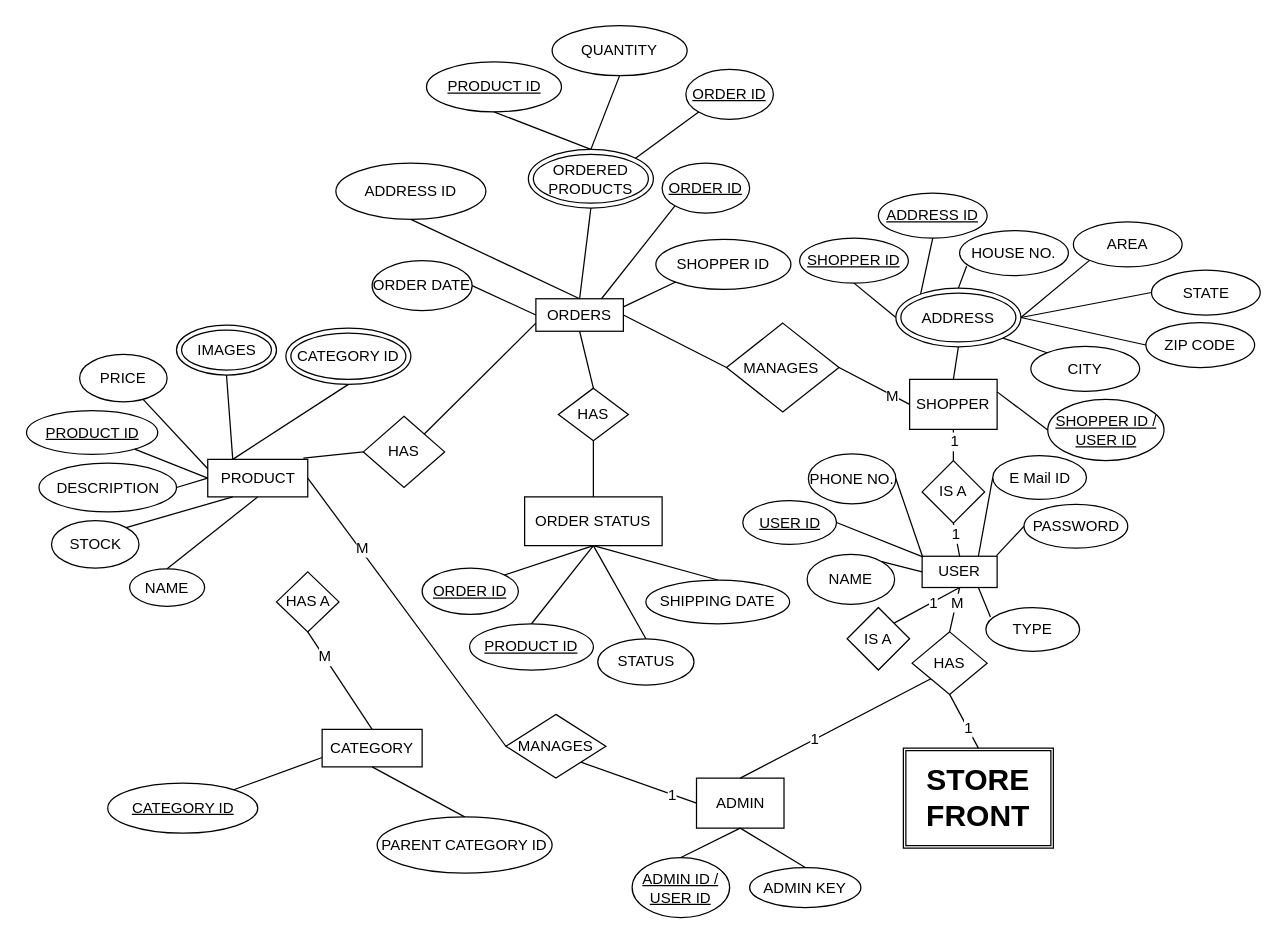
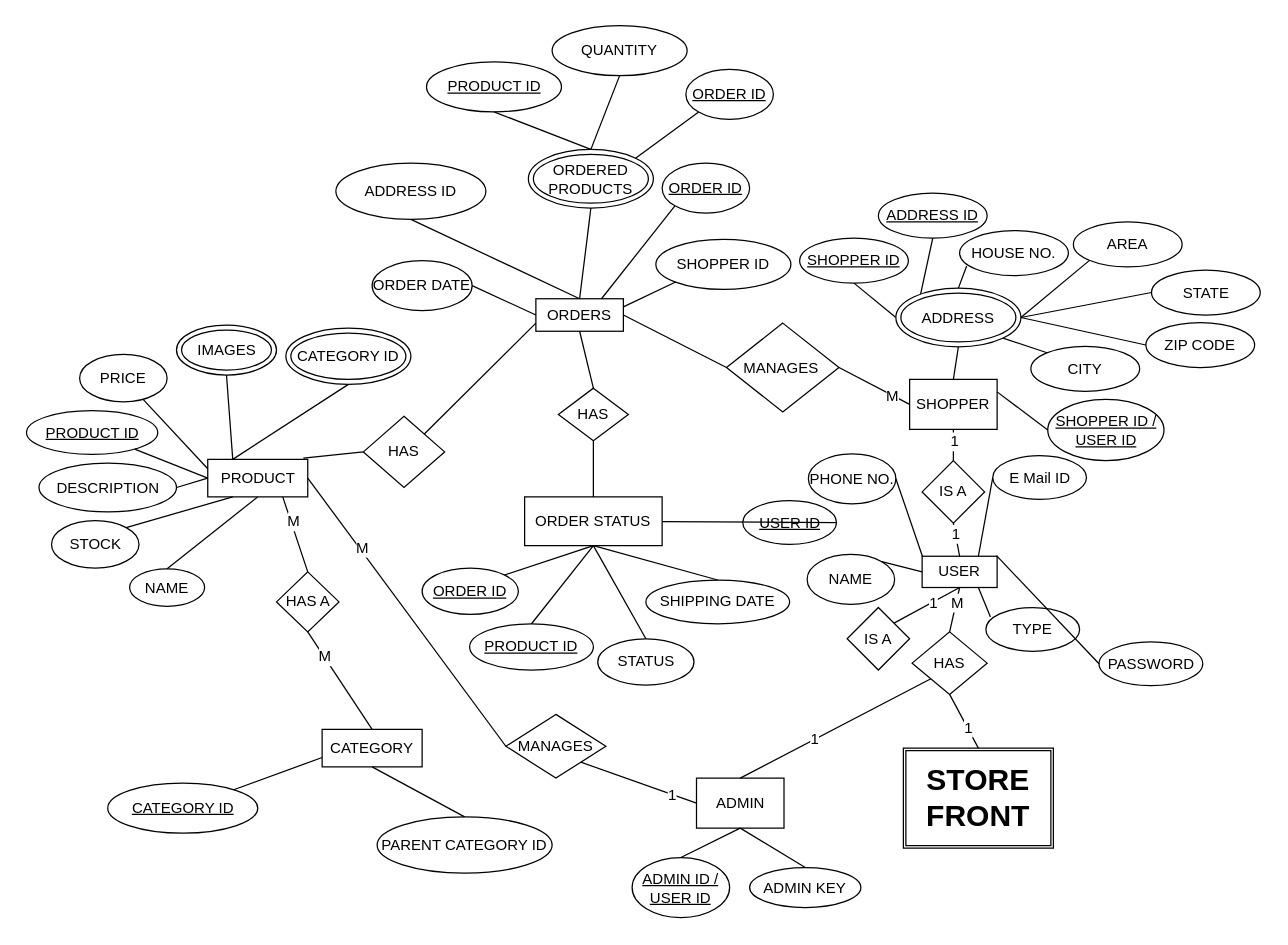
(1076, 526) -> (1151, 664)
none -> (295, 533)
(878, 539) -> (749, 522)
